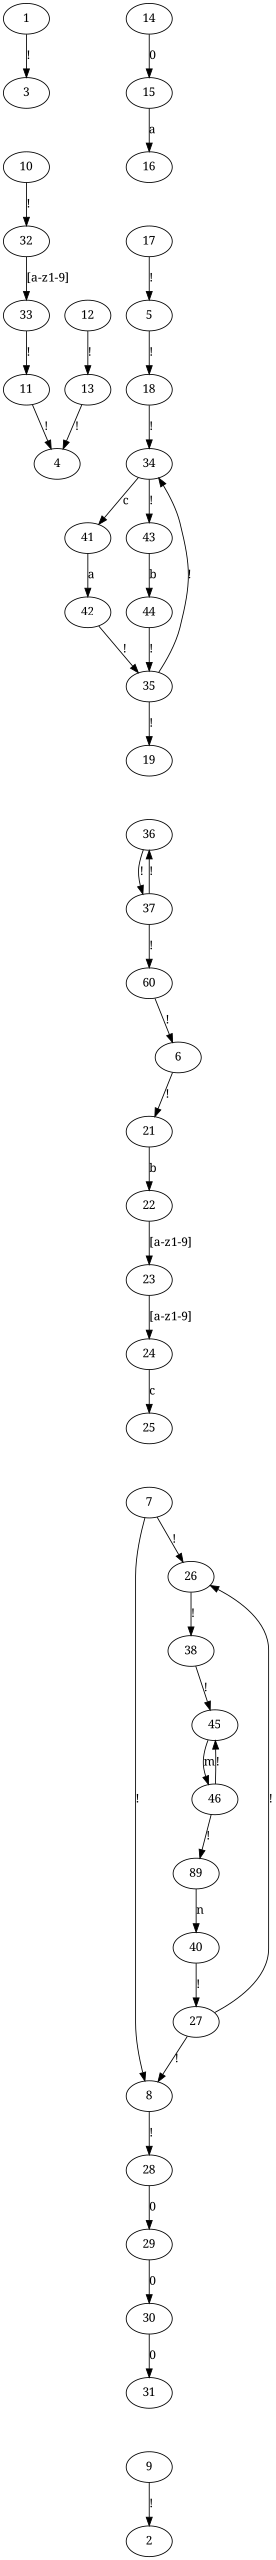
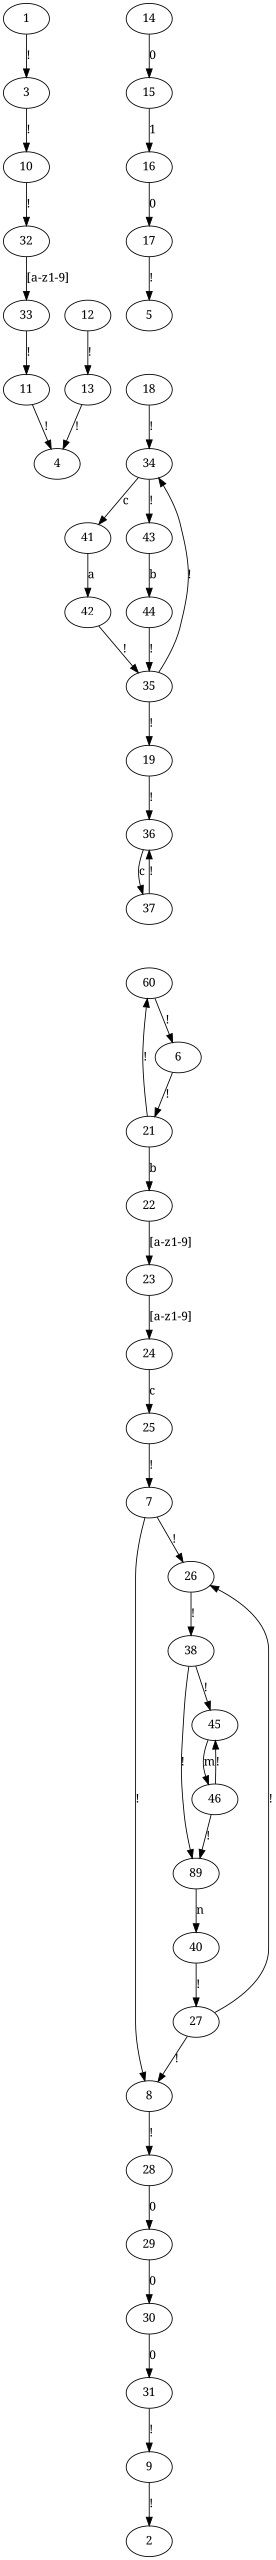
none -> (26, 126)
(153, 130) -> (153, 130)
none -> (149, 200)
(149, 348) -> none
none -> (149, 794)
(142, 872) -> (142, 872)
(149, 942) -> (143, 1062)
none -> (149, 1461)
none -> (182, 1758)
none -> (149, 2426)
